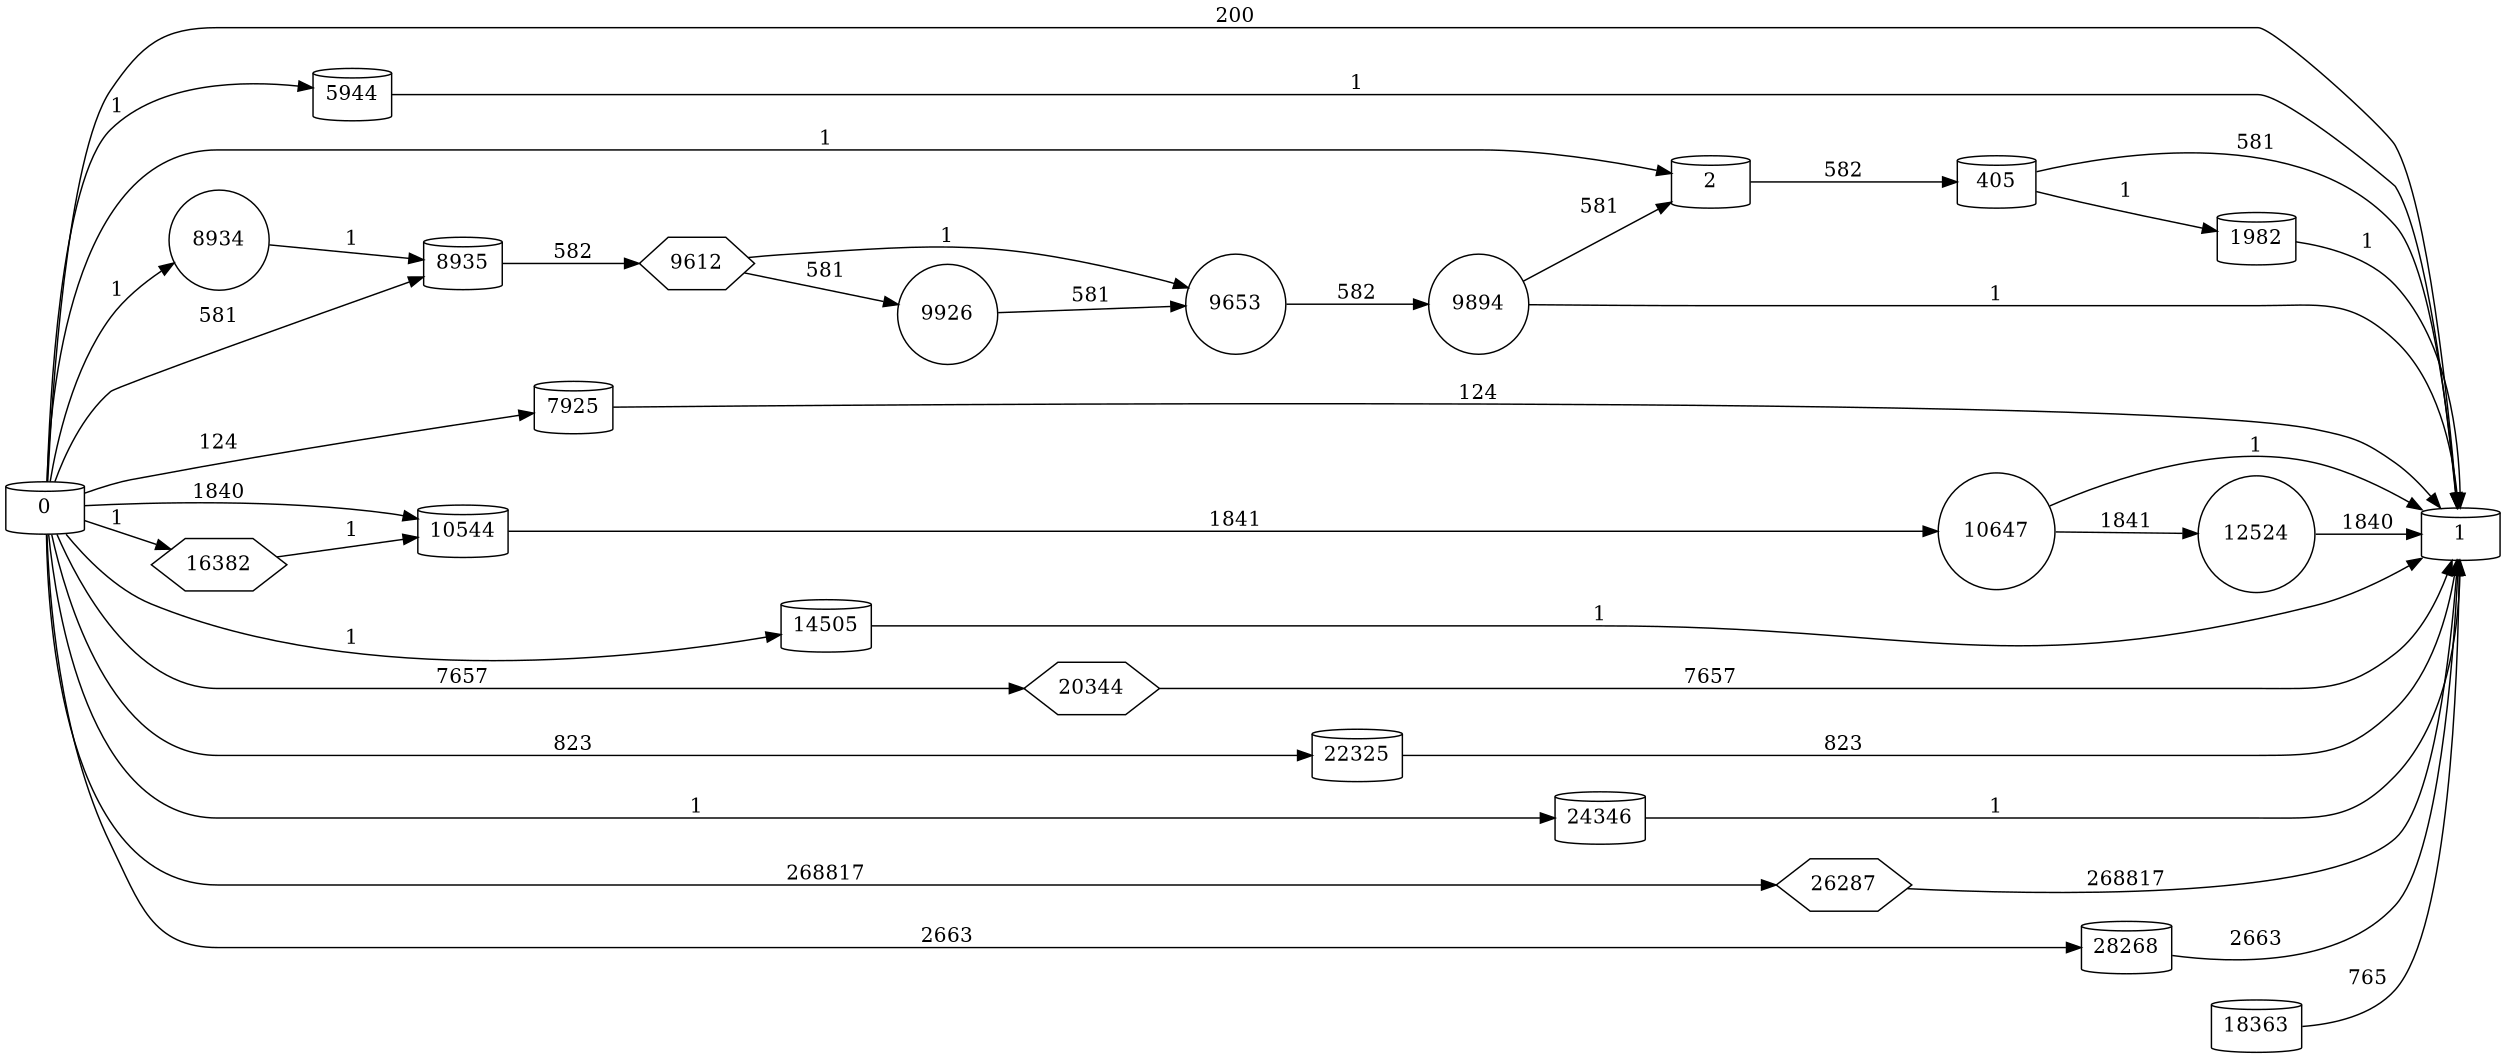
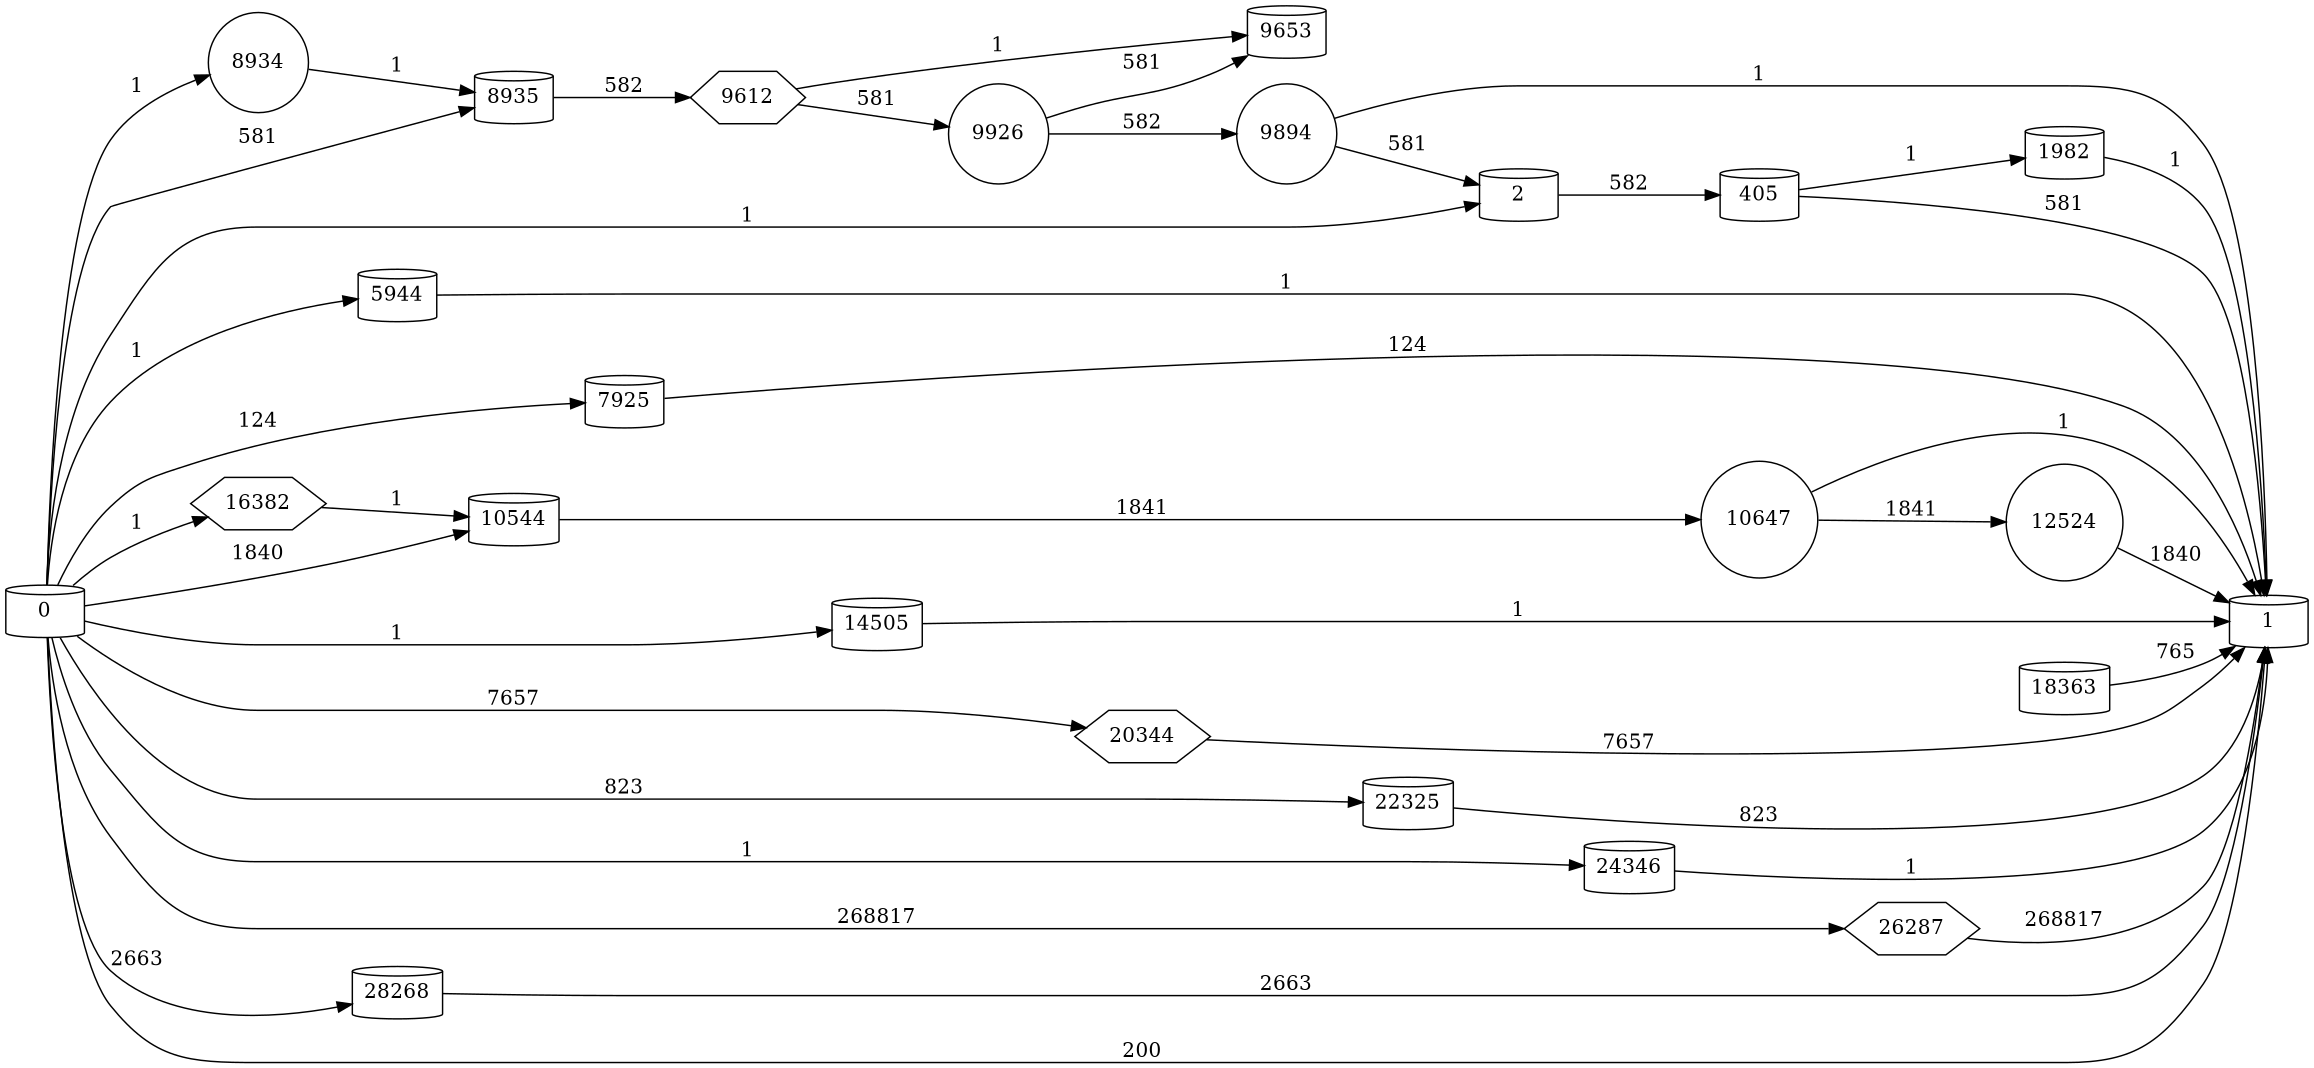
(1236, 304) -> (1287, 32)
(1350, 304) -> (1135, 134)
